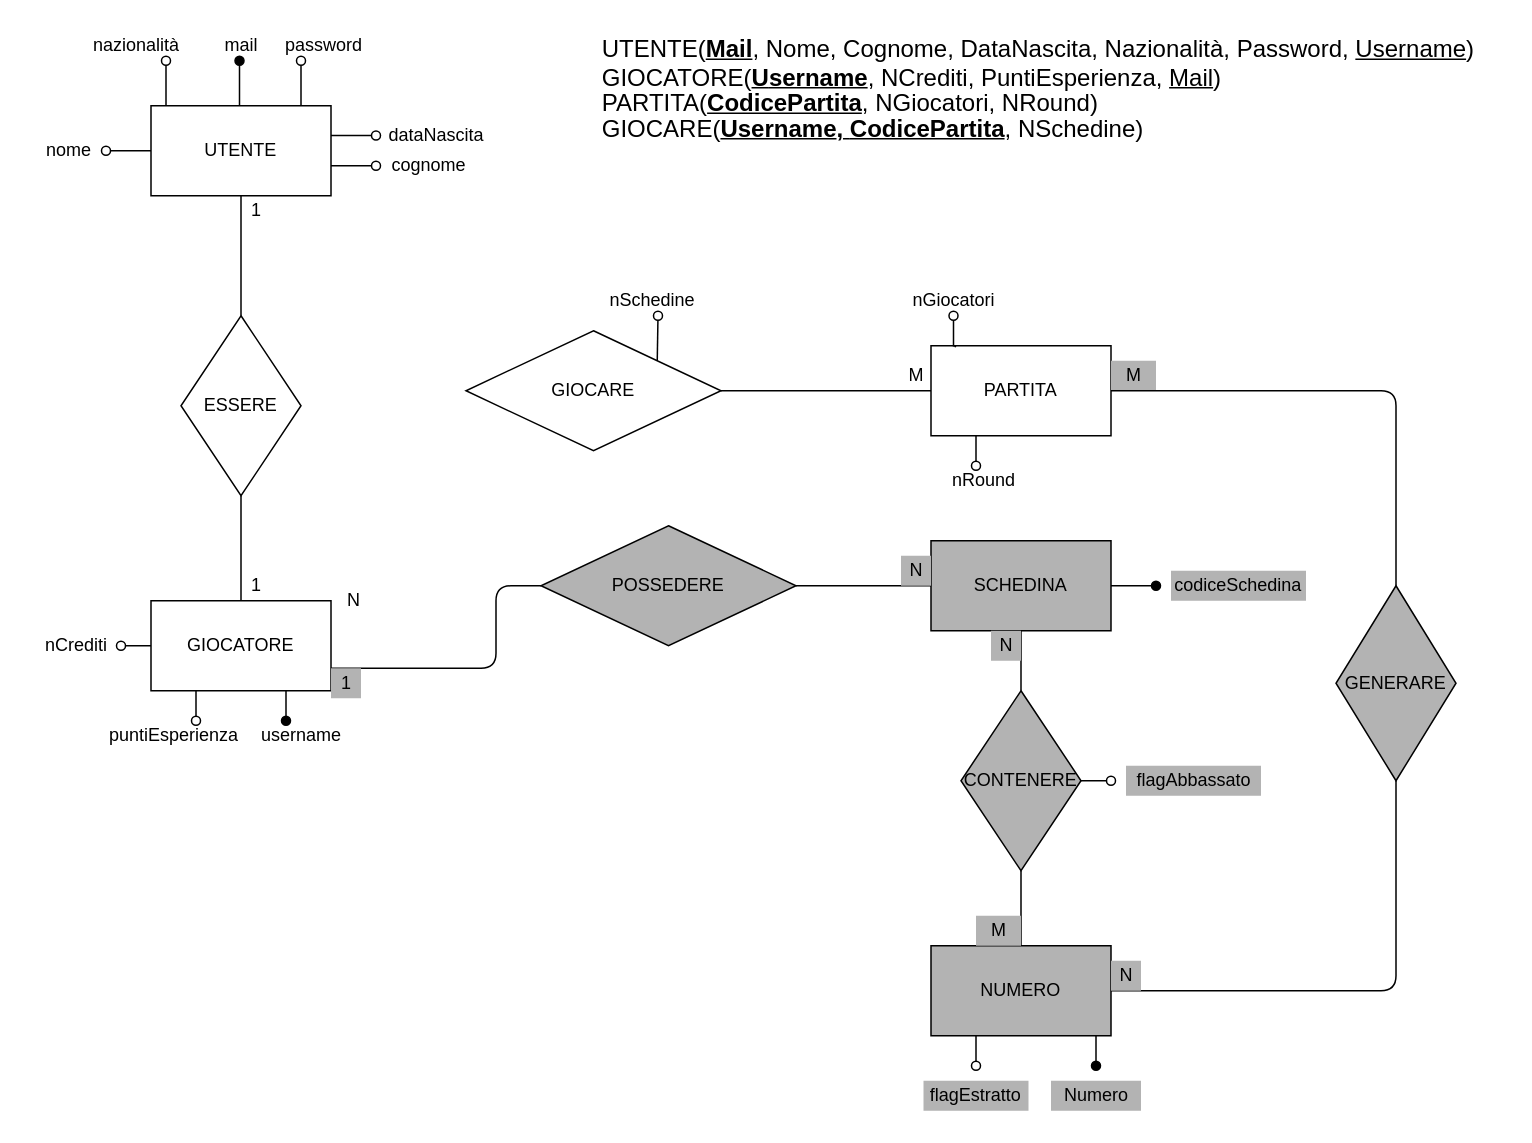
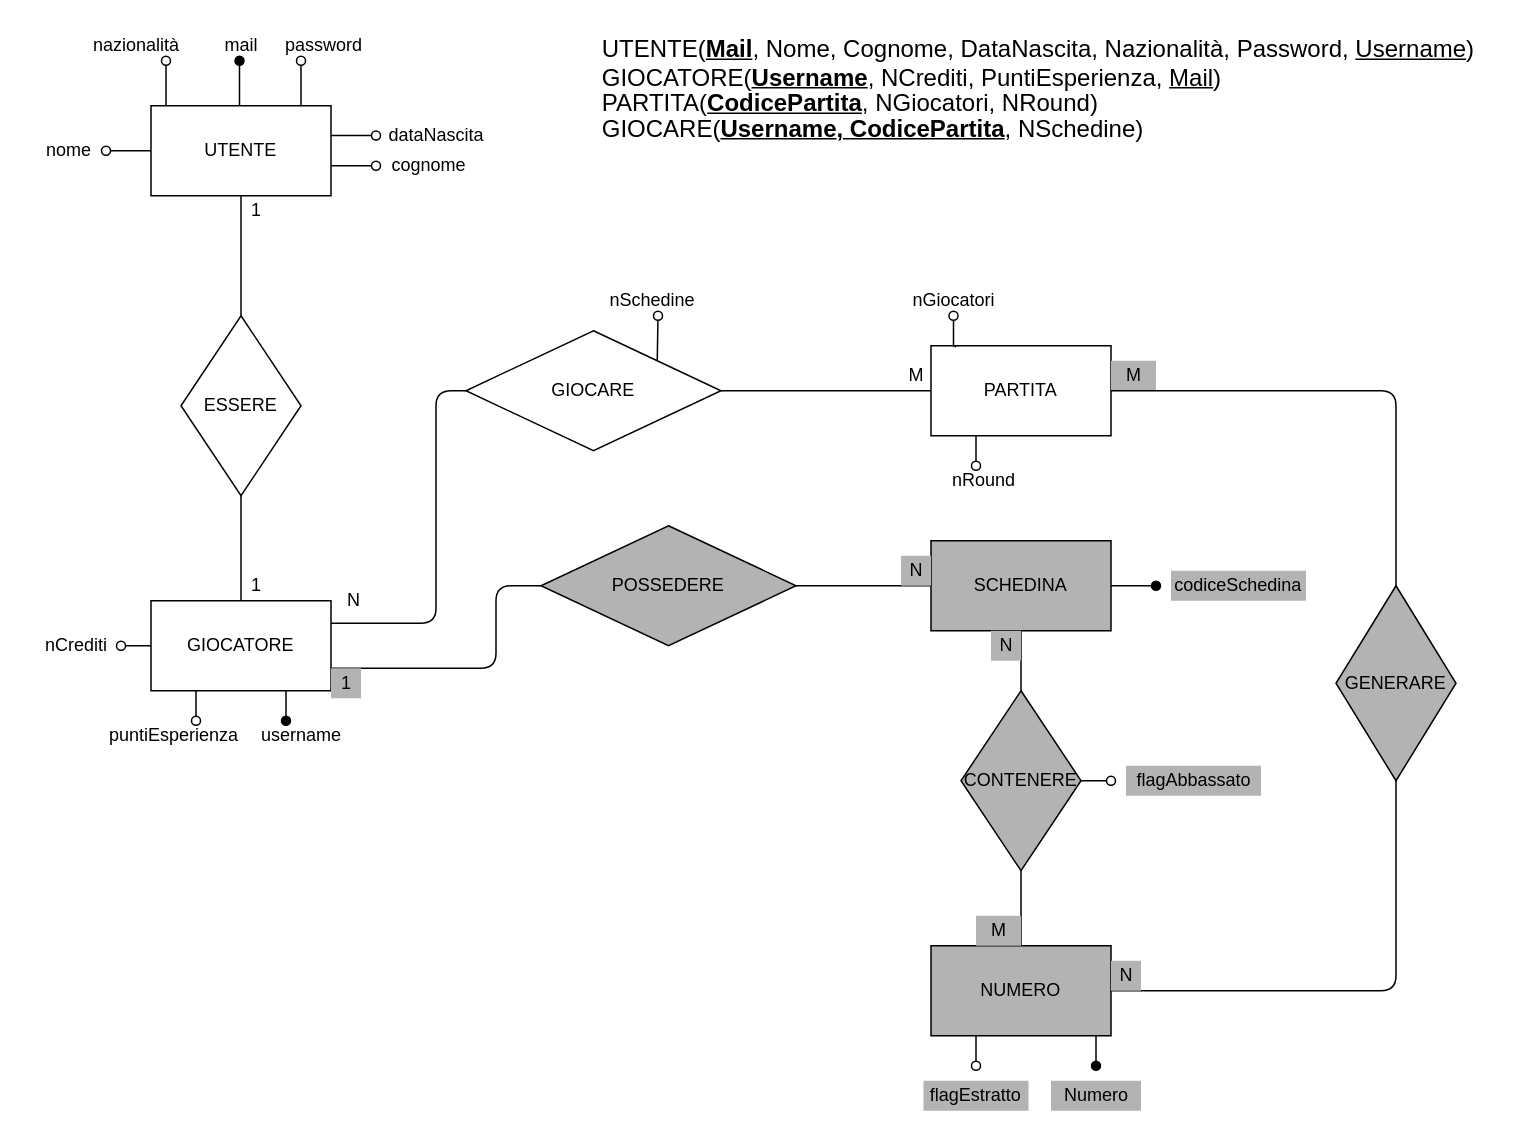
none -> (436, 545)
